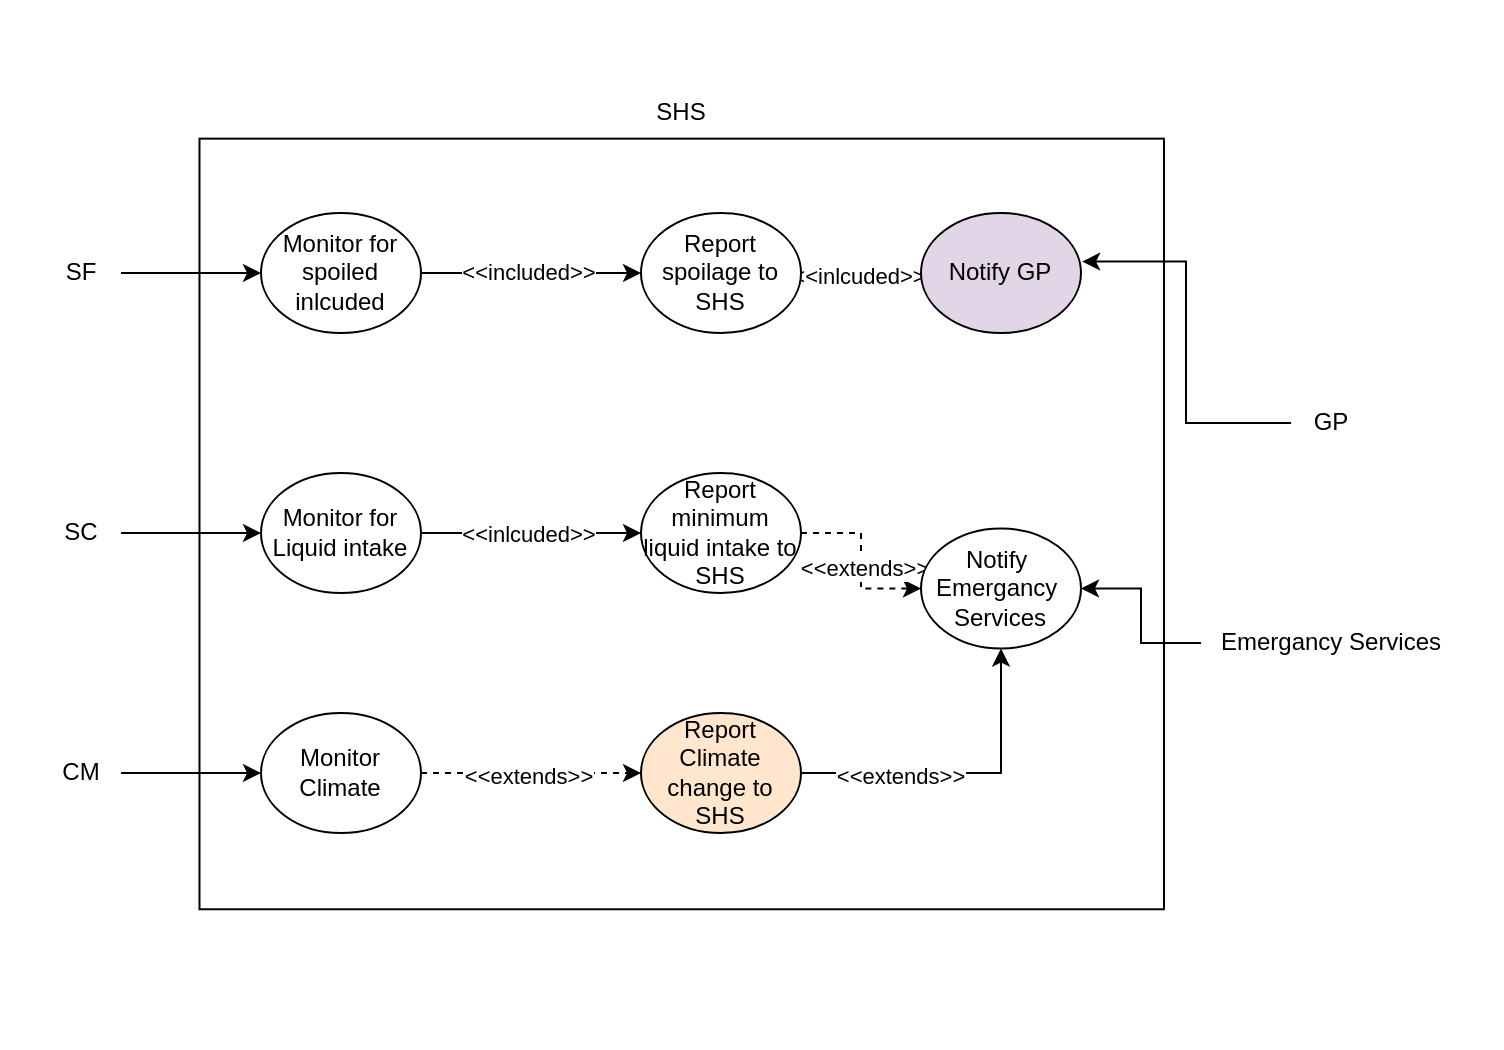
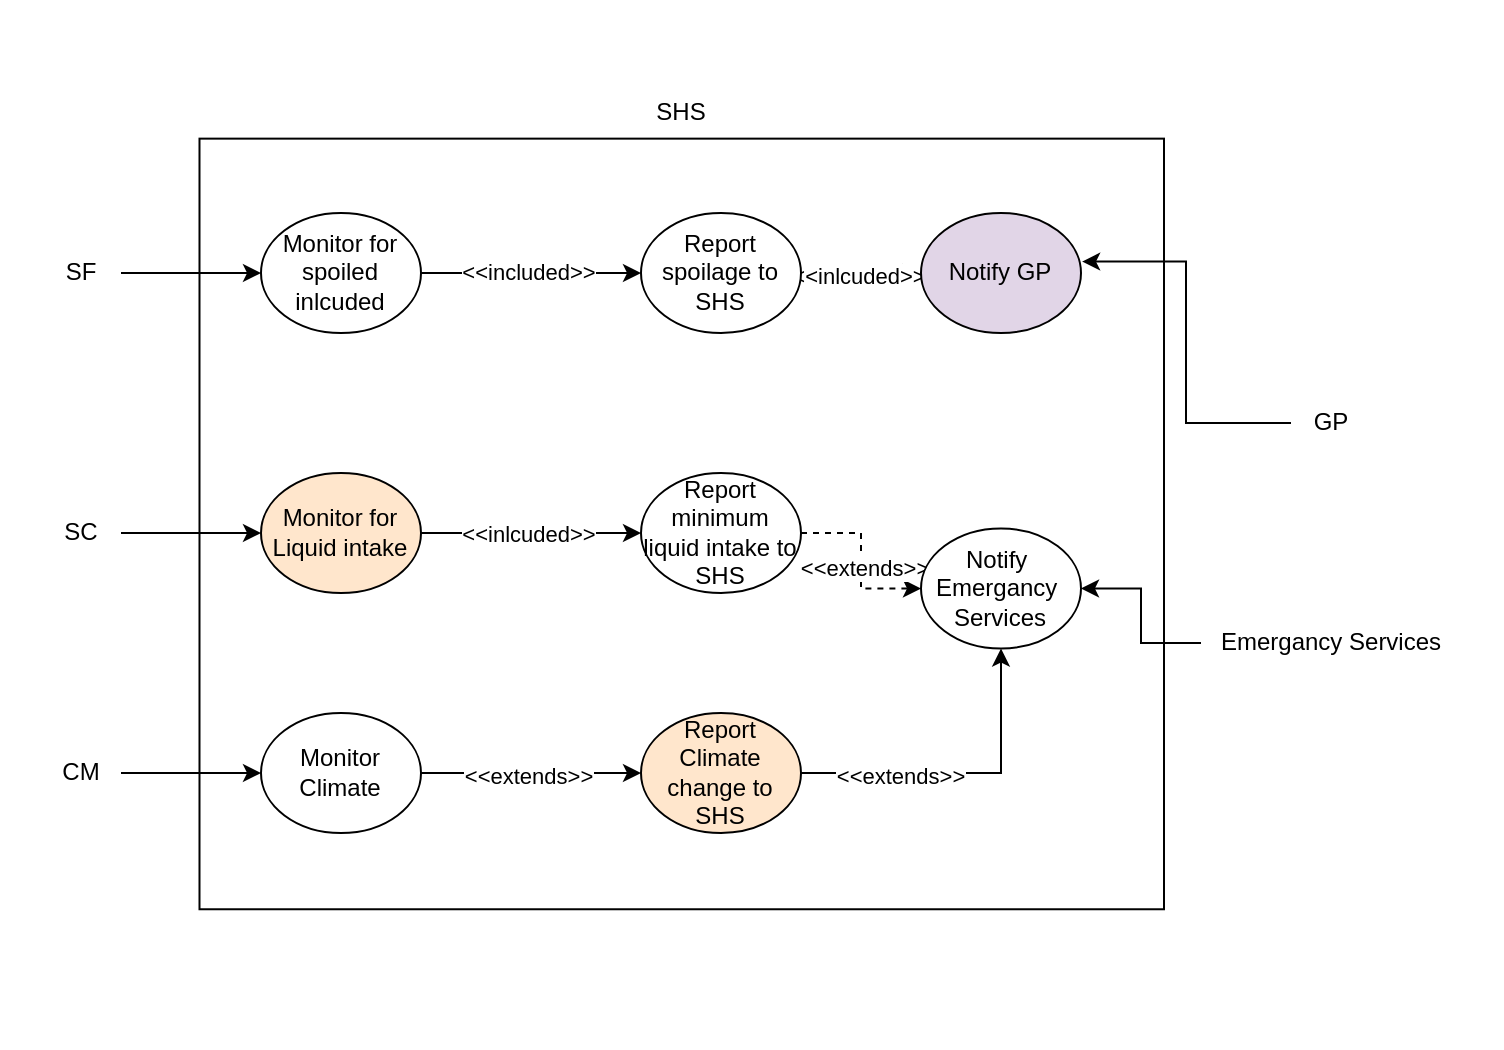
(341, 533) -> (341, 533)
(445, 773) -> (445, 773)
